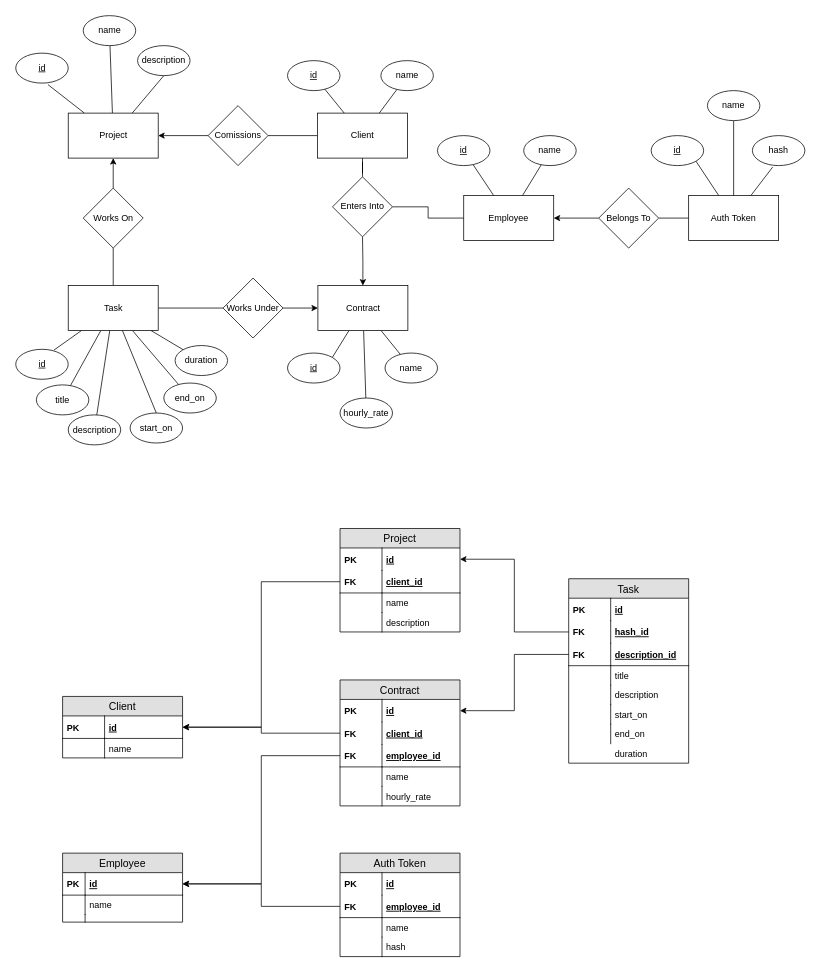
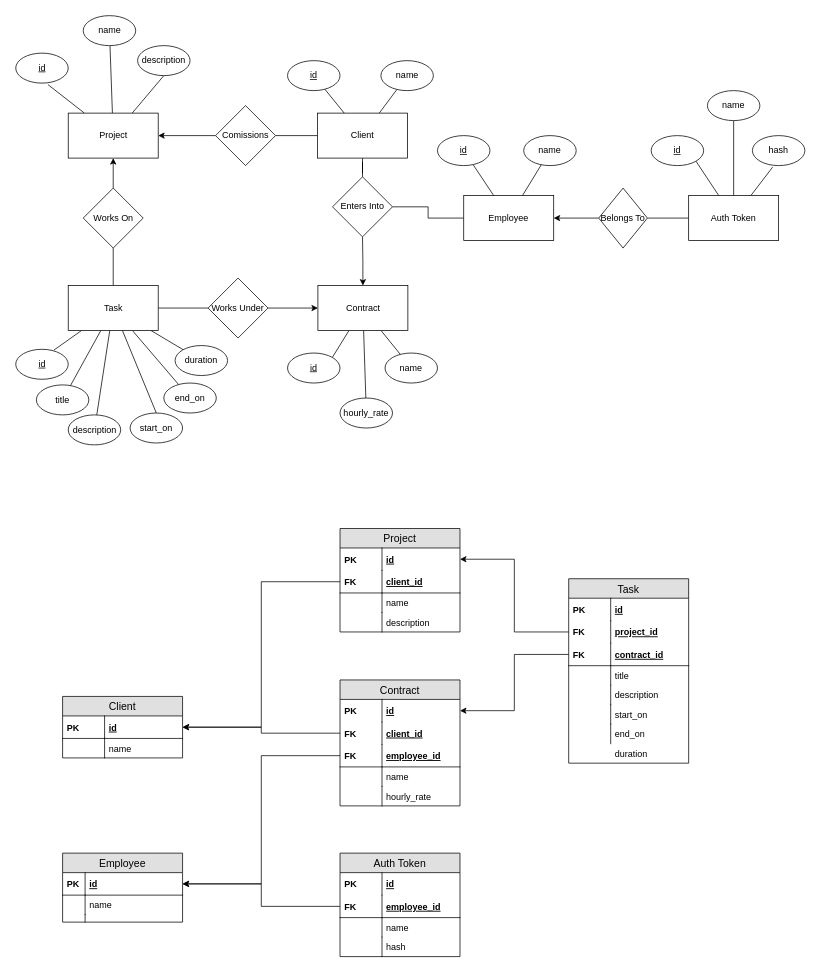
(238, 135) -> (246, 135)
(629, 218) -> (623, 218)
(253, 308) -> (238, 308)
(631, 632) -> (639, 632)
(647, 655) -> (642, 655)
